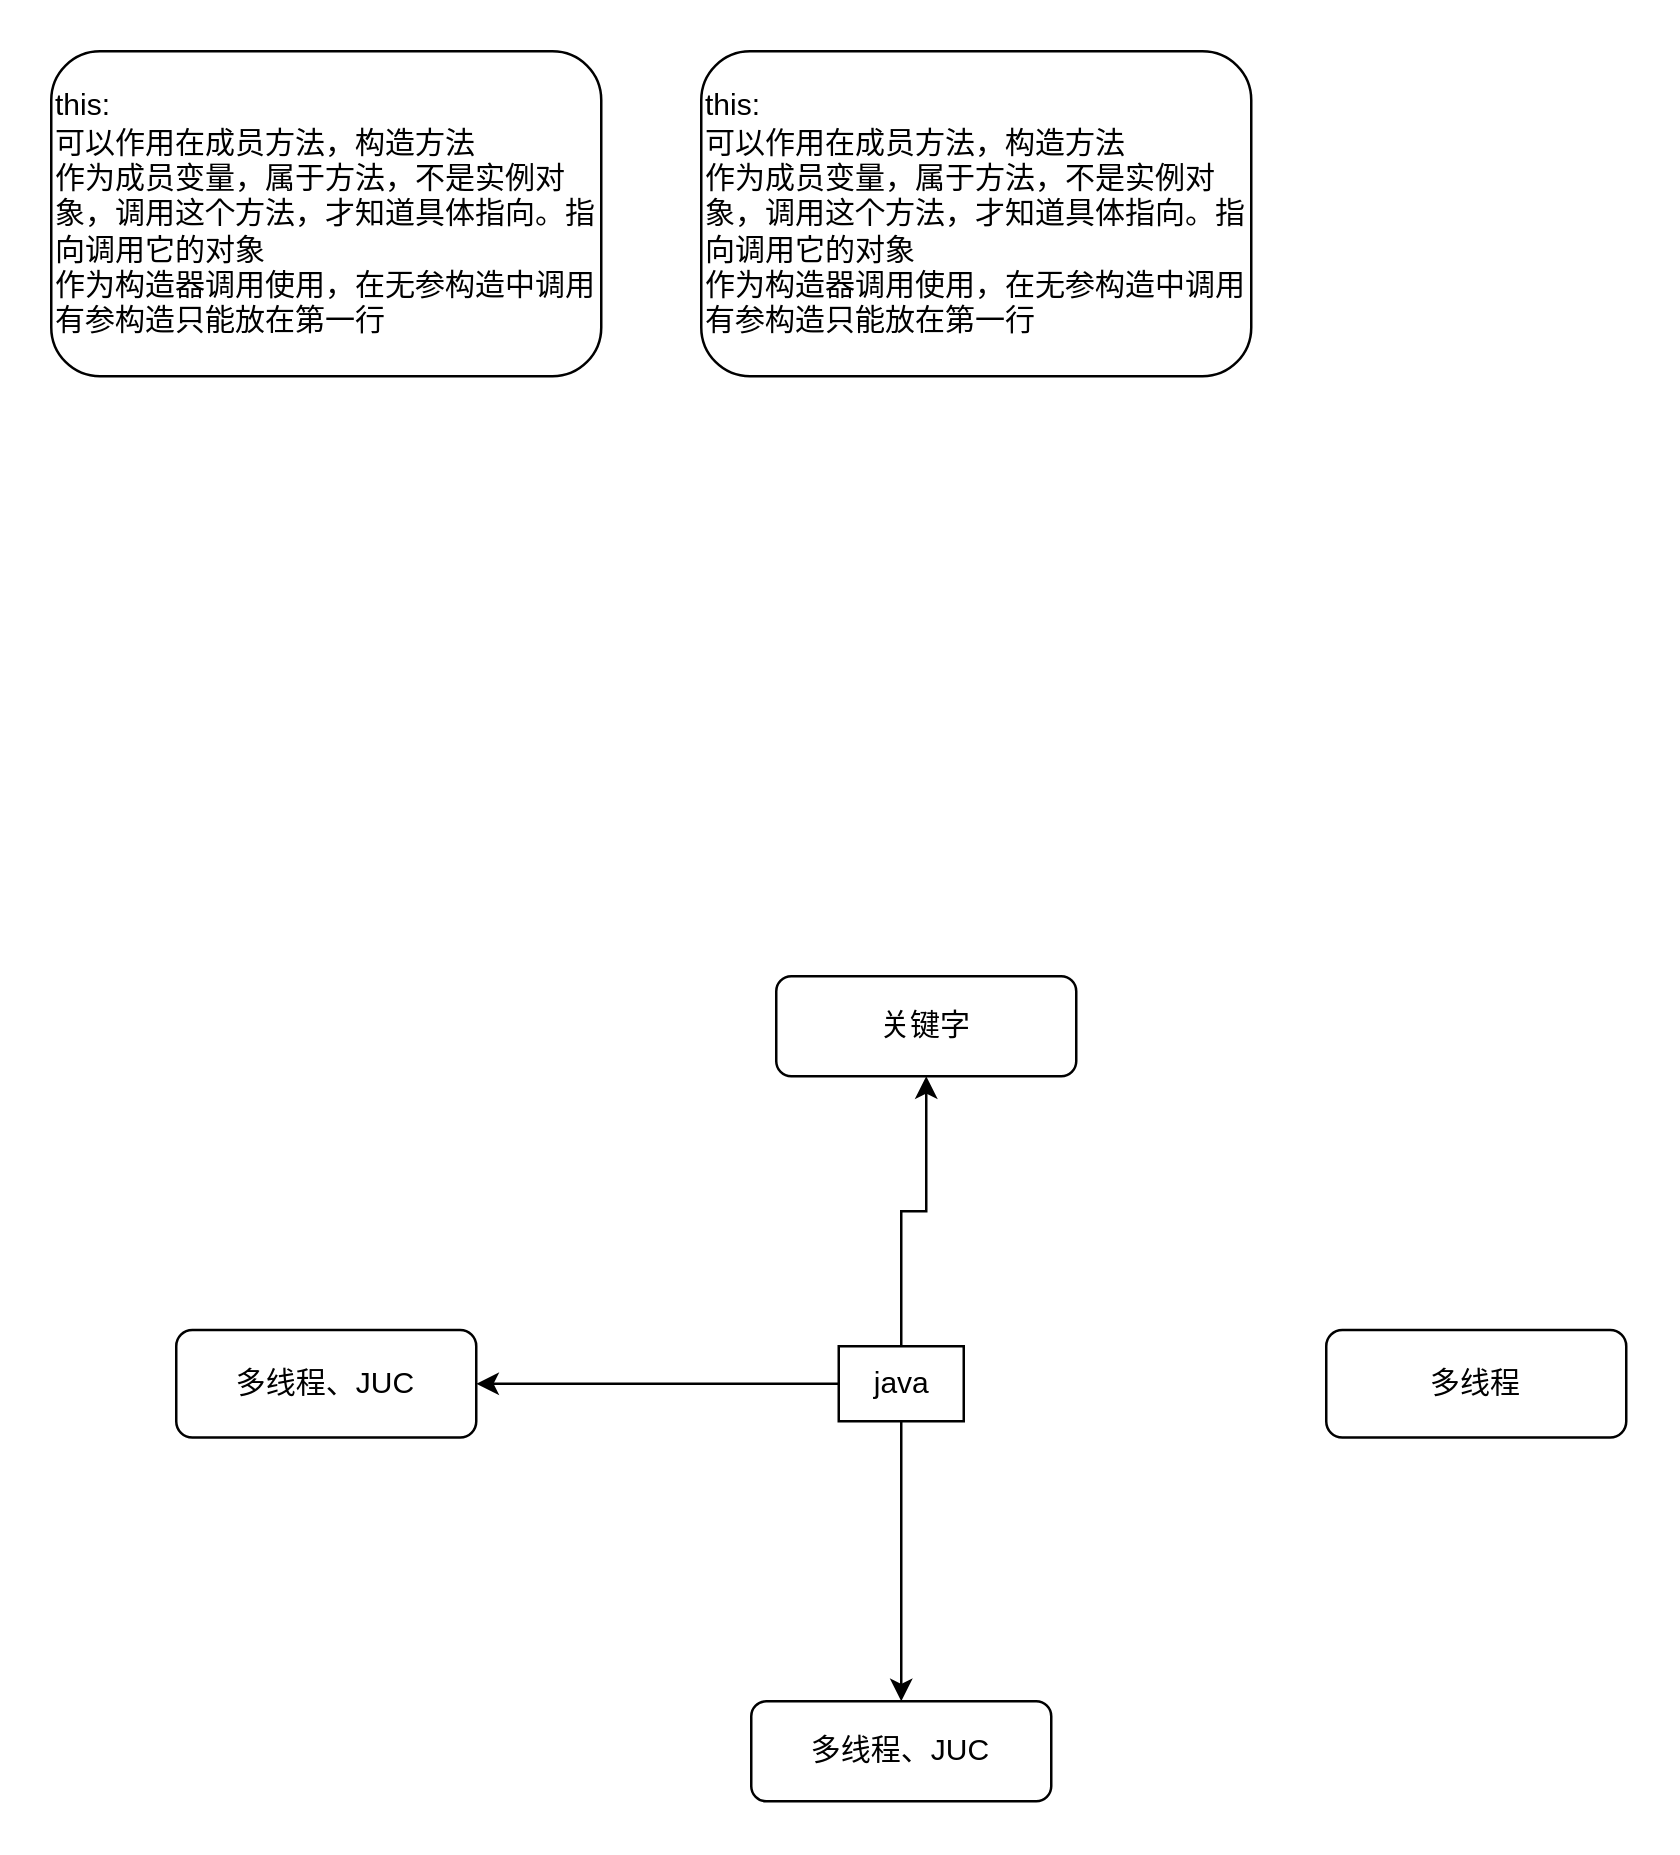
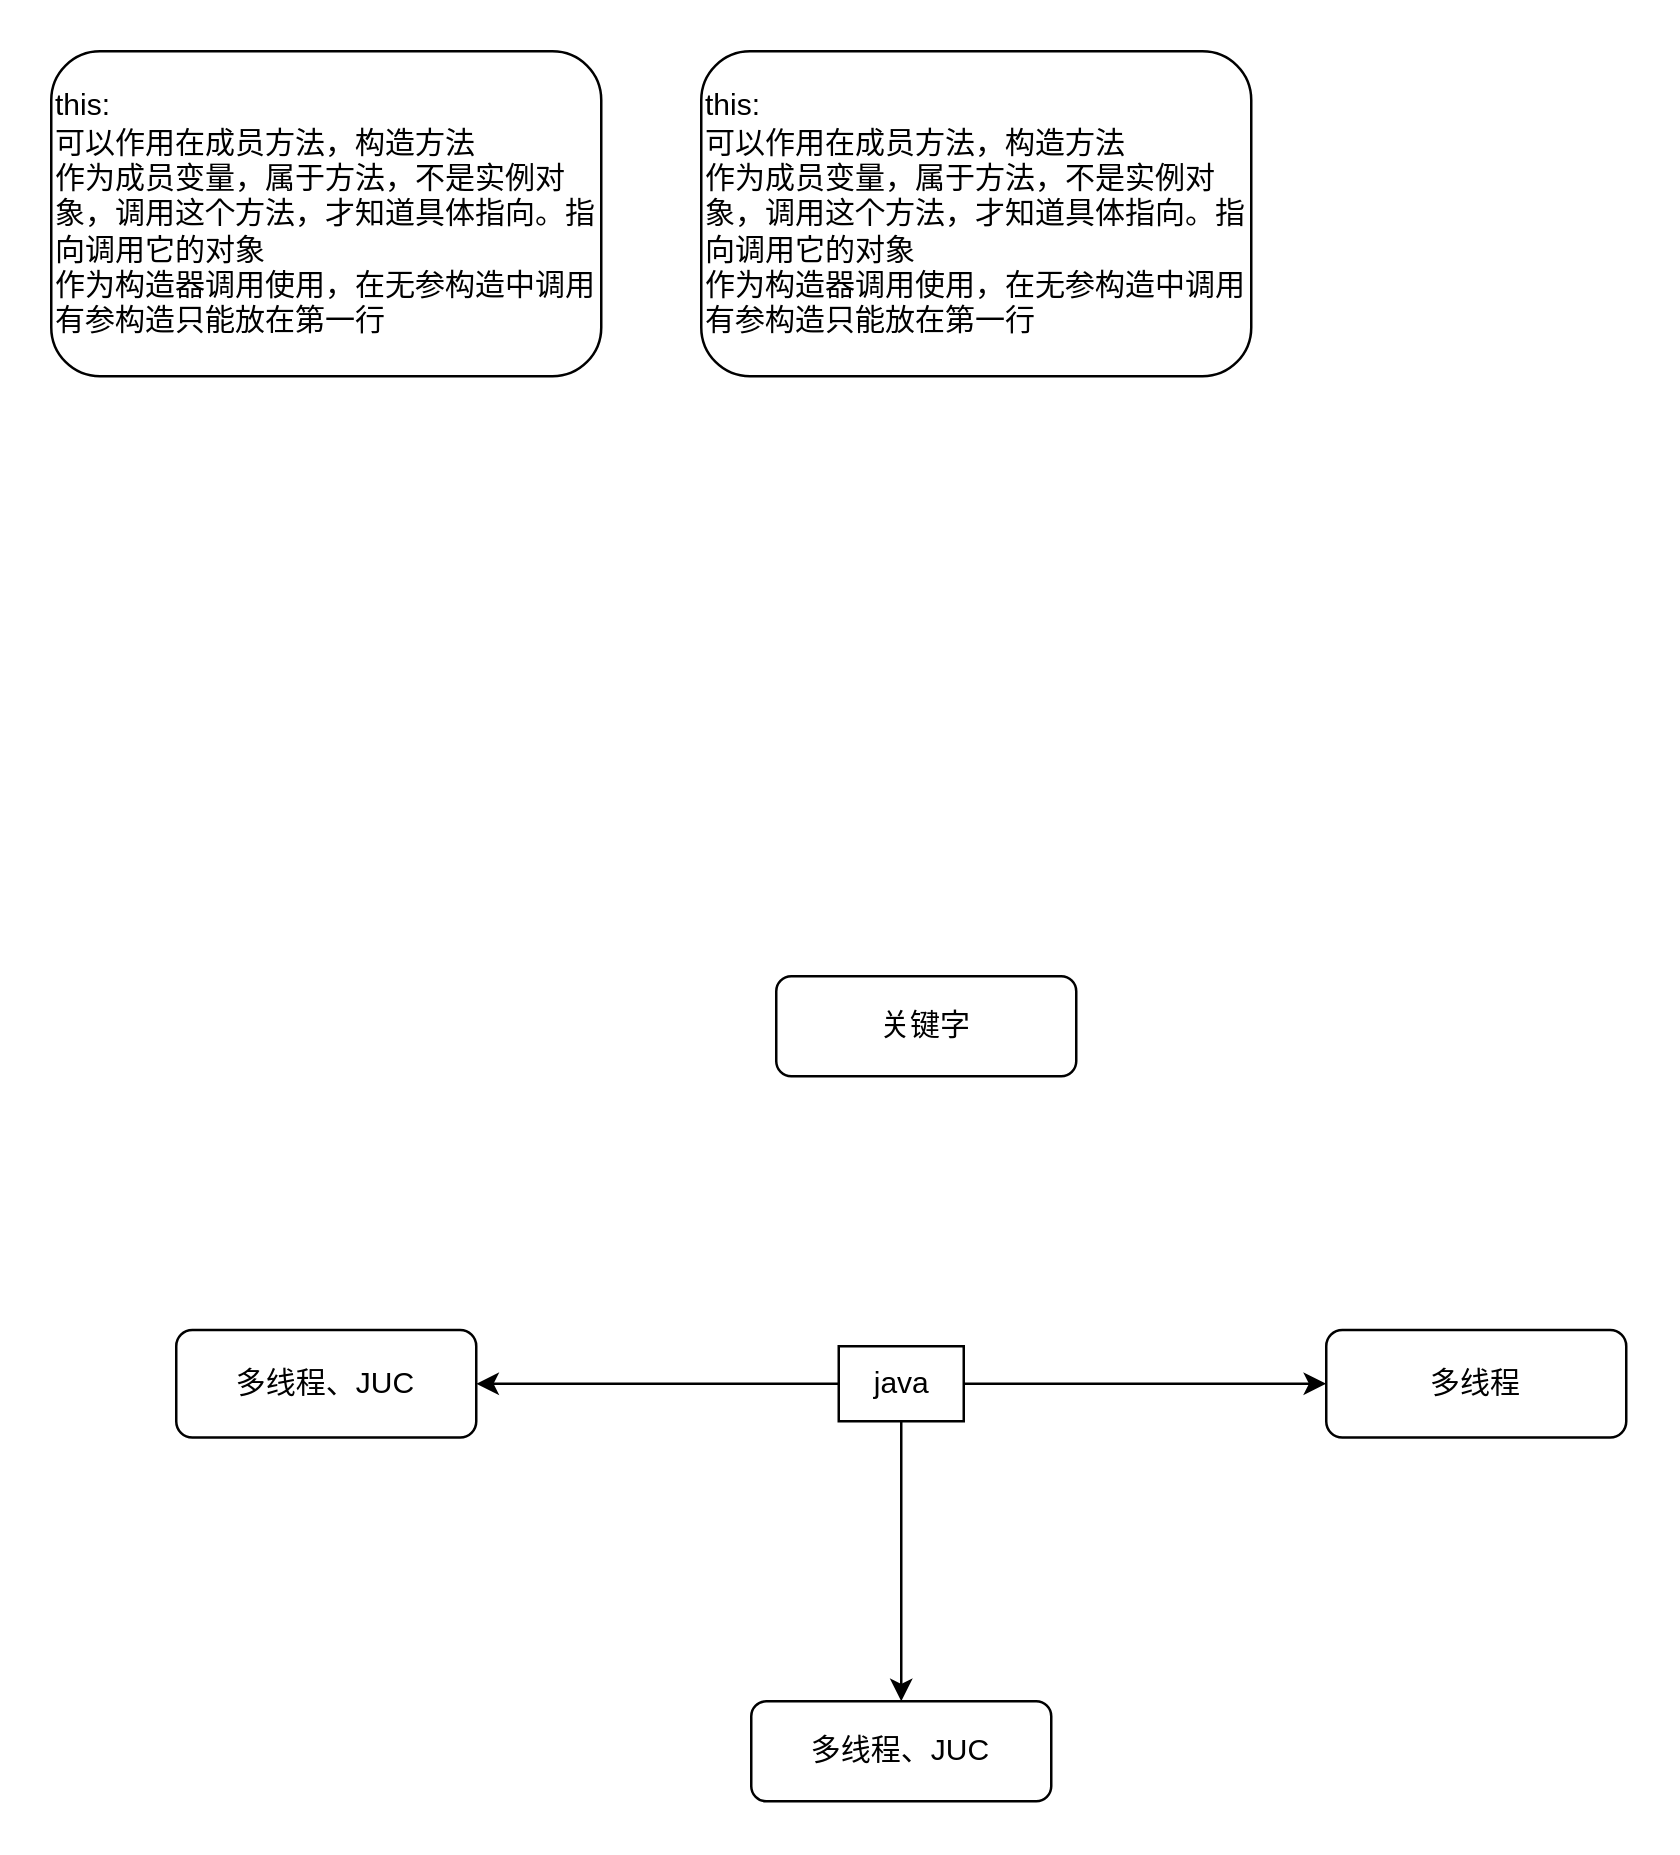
(905, 1211) -> none
none -> (1137, 1384)
